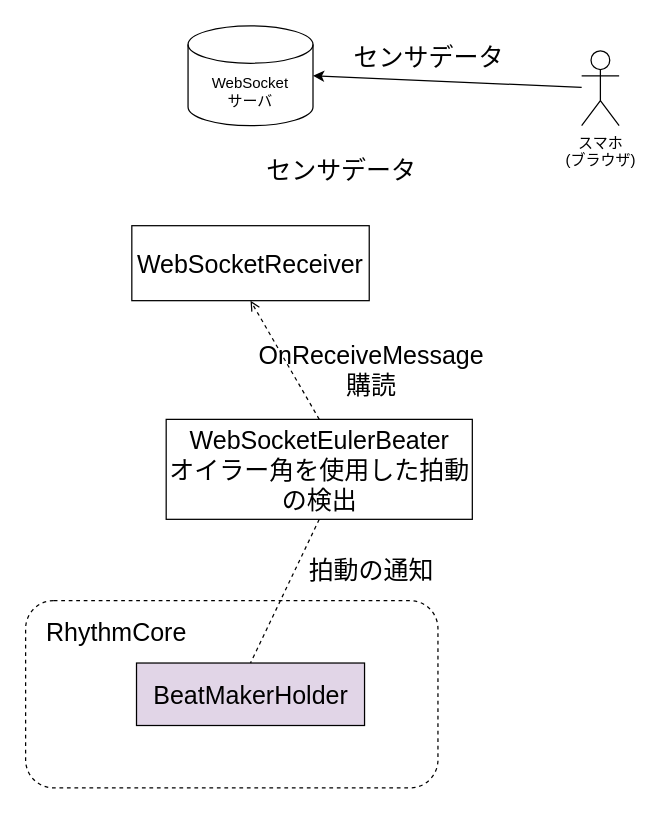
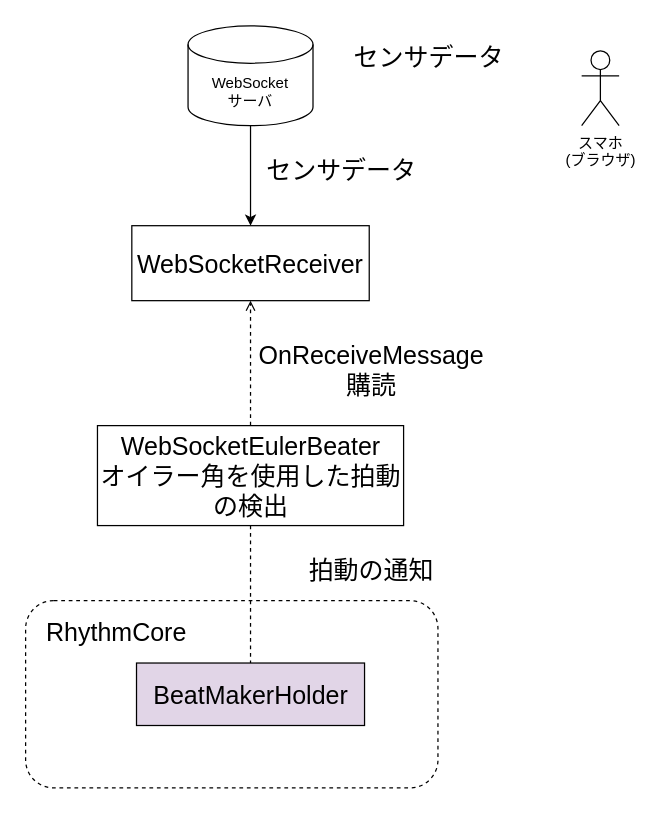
(452, 82) -> none
none -> (251, 172)
(319, 469) -> (251, 476)
